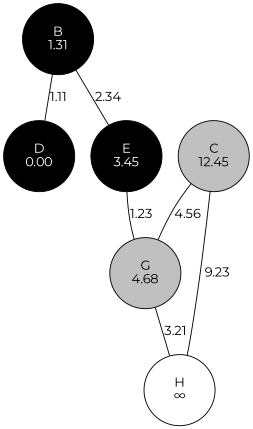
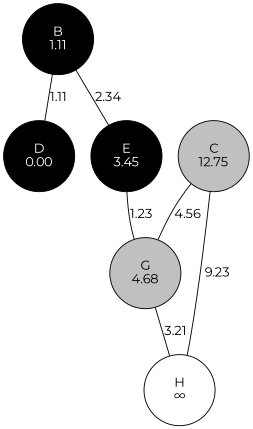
(58, 39) -> (58, 39)
(214, 156) -> (214, 156)
